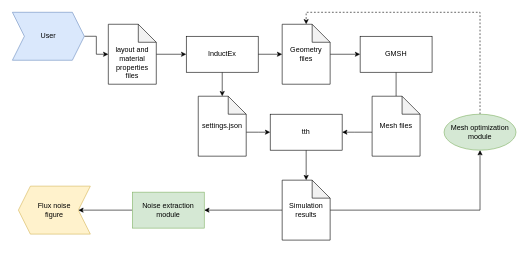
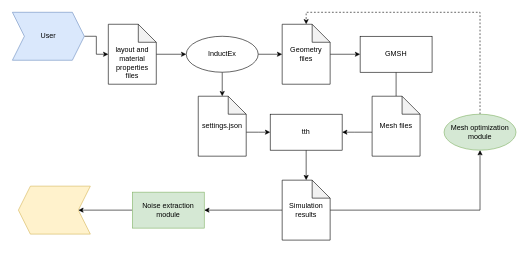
(222, 54) -> (222, 54)
(54, 210) -> none
